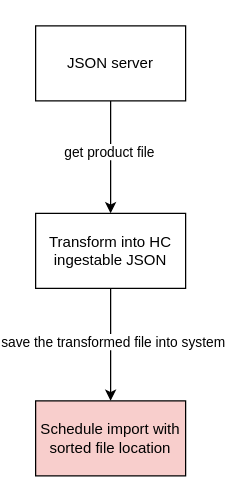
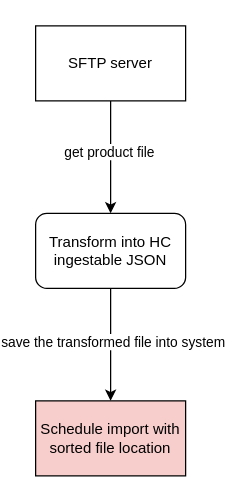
(111, 63) -> (111, 63)
(111, 251) -> (111, 251)
